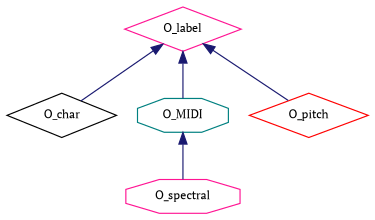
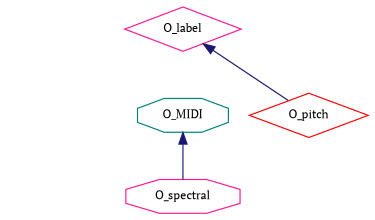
(183, 81) -> none
(62, 115) -> none
